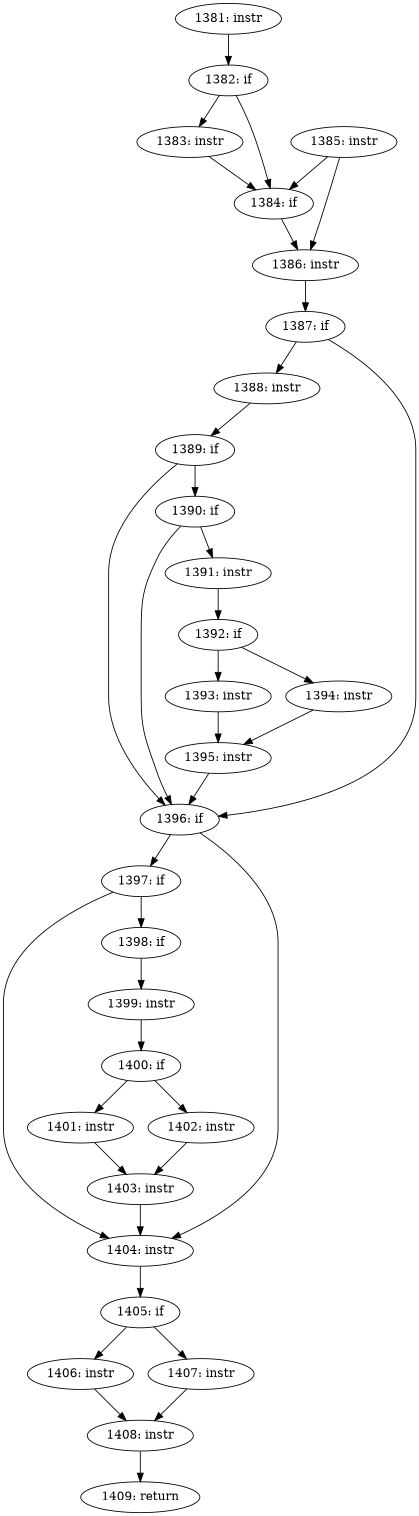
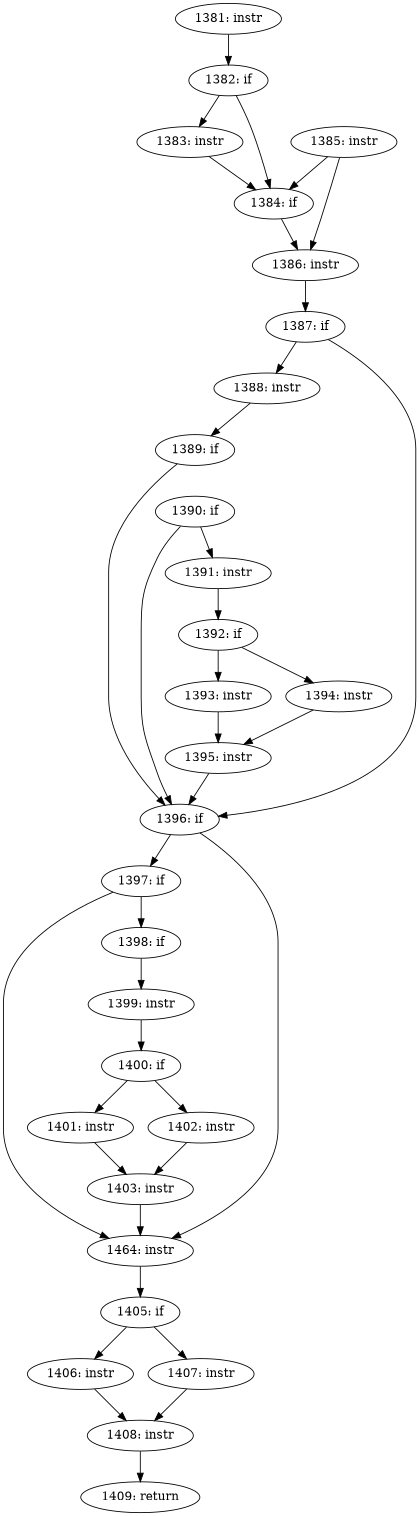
(195, 477) -> none
(140, 1251) -> (140, 1251)
